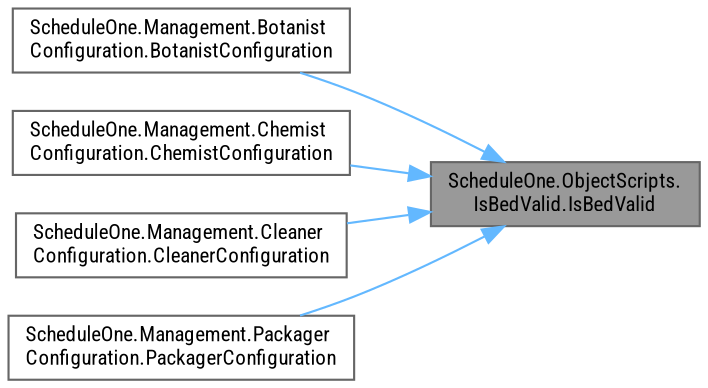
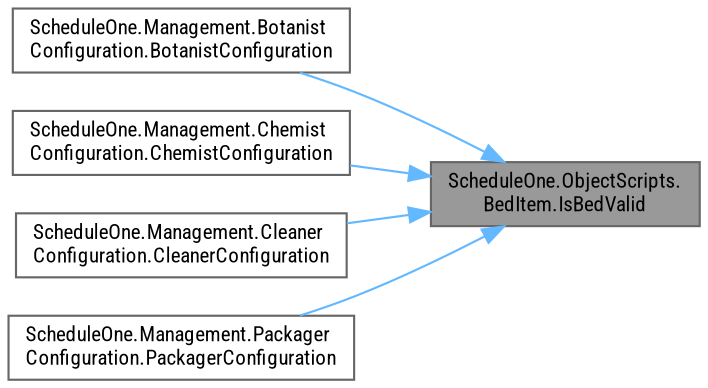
(565, 194) -> (565, 194)
